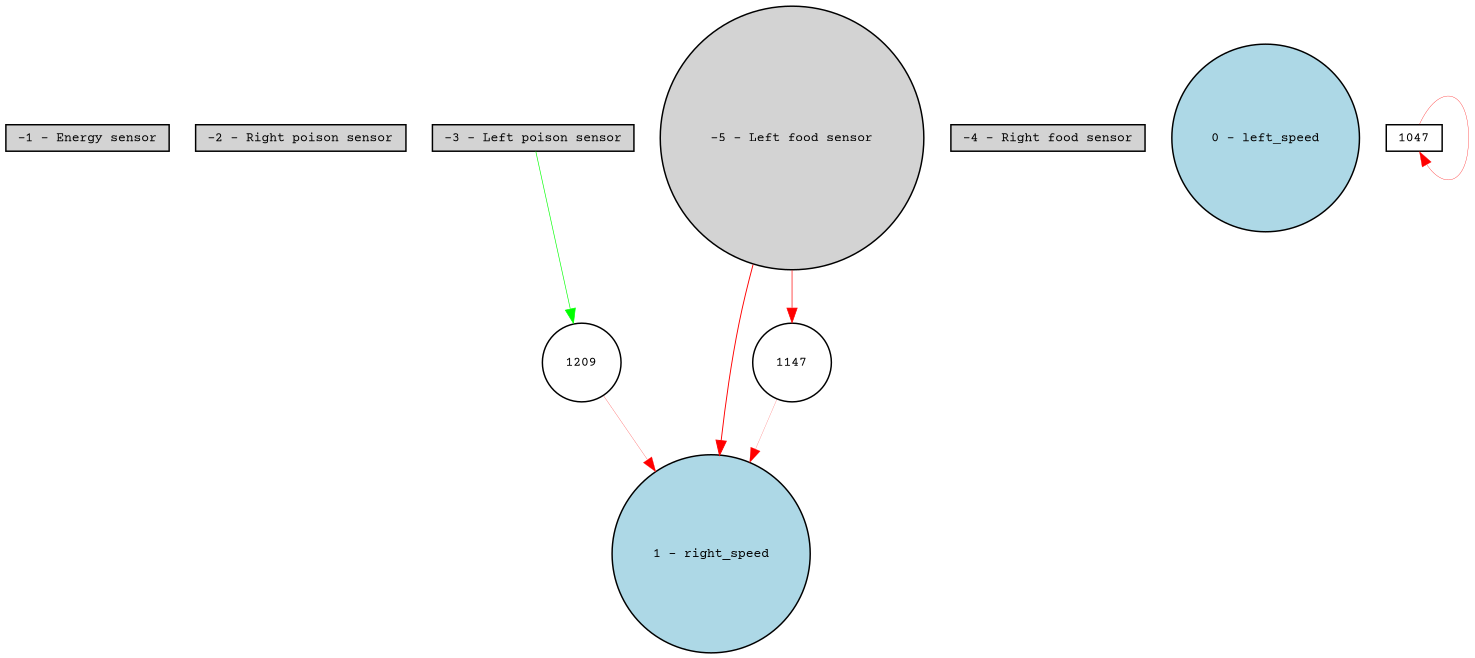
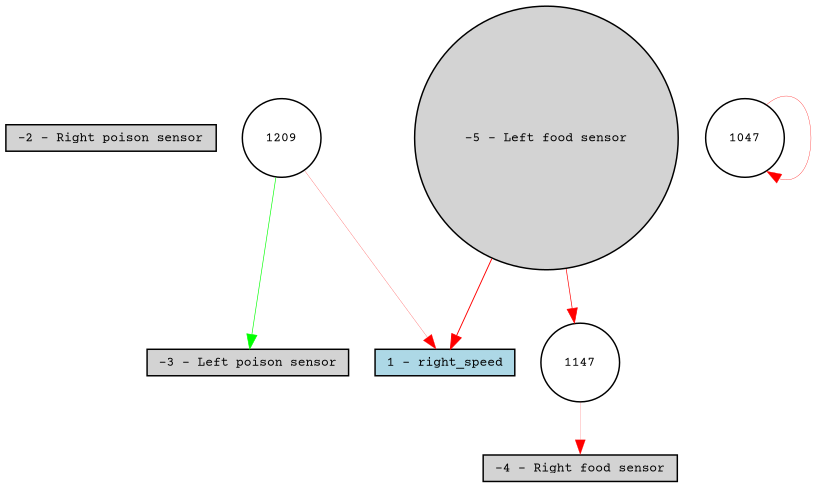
(88, 138) -> none
(1266, 138) -> none
(1414, 138) -> (745, 138)
(553, 230) -> (264, 256)
(766, 424) -> (580, 421)
(711, 554) -> (445, 363)
